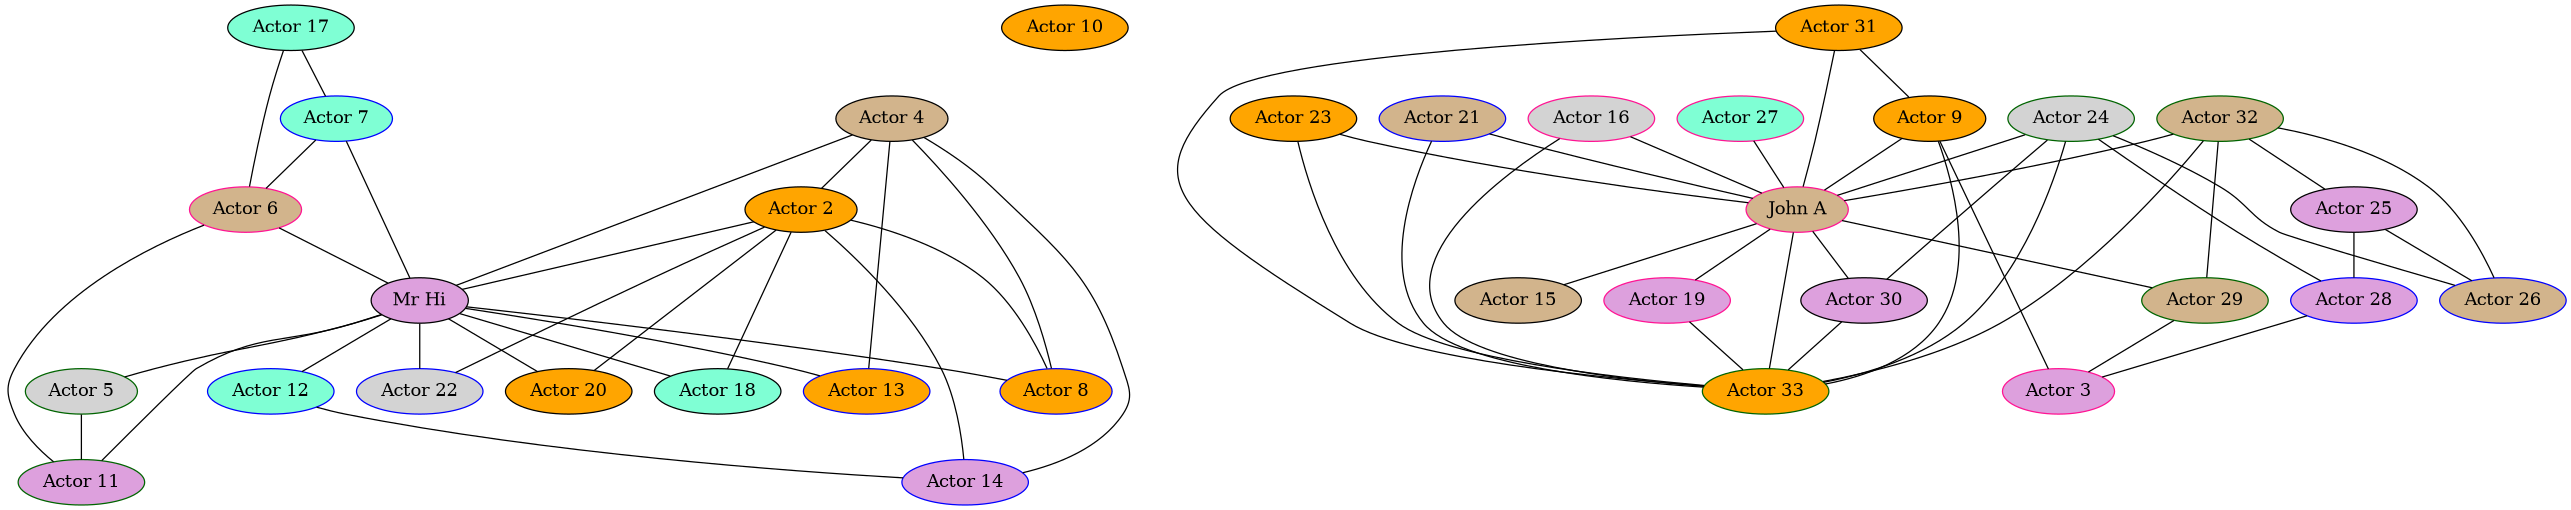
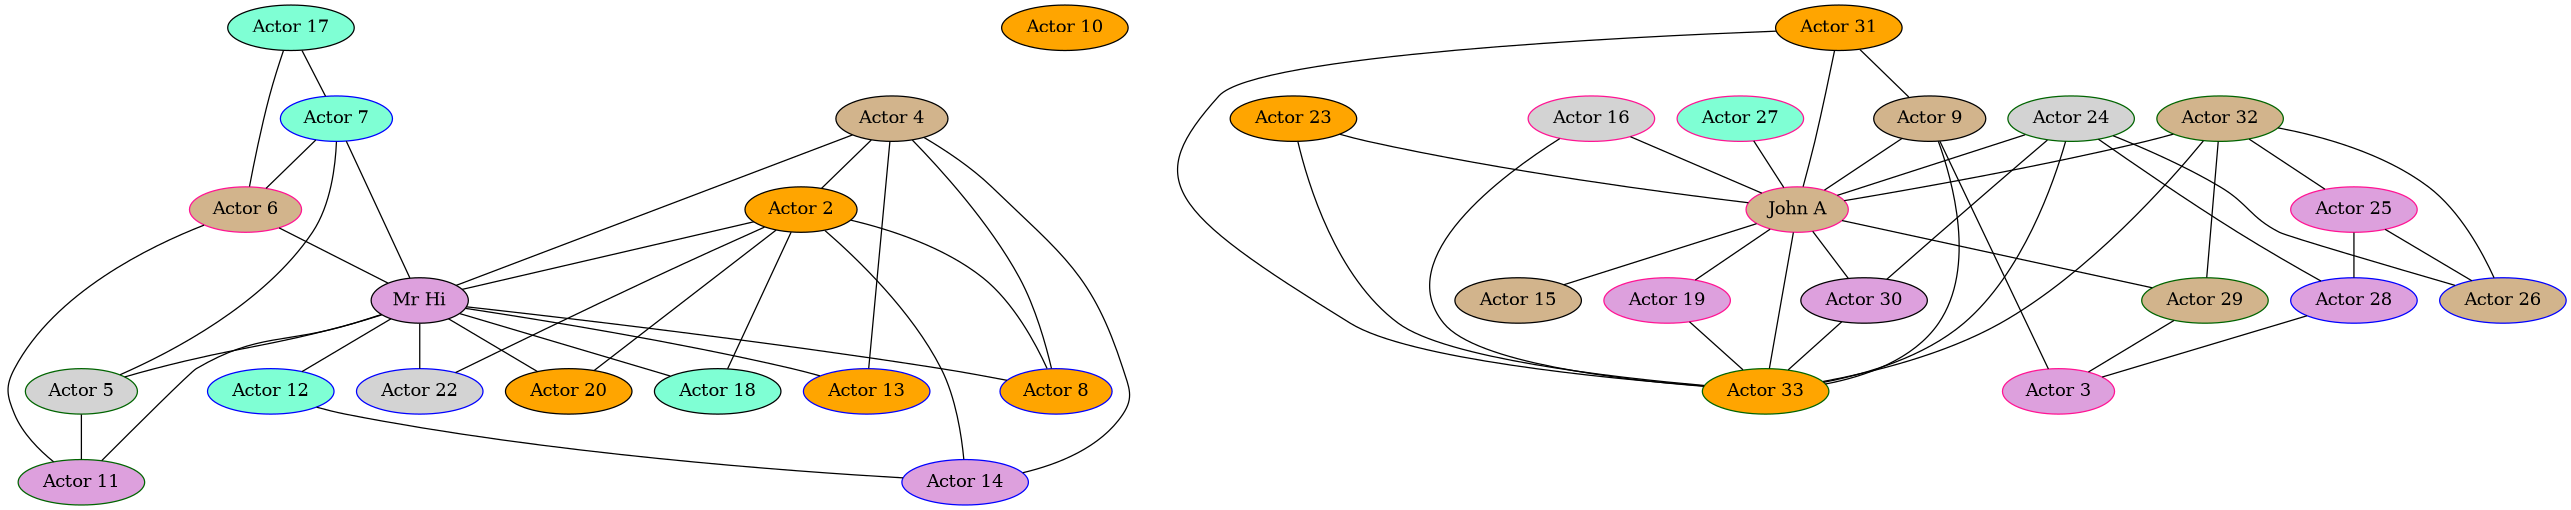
(1442, 119) -> none
(1930, 119) -> (1930, 119)
(2354, 210) -> (2354, 210)
none -> (263, 287)
